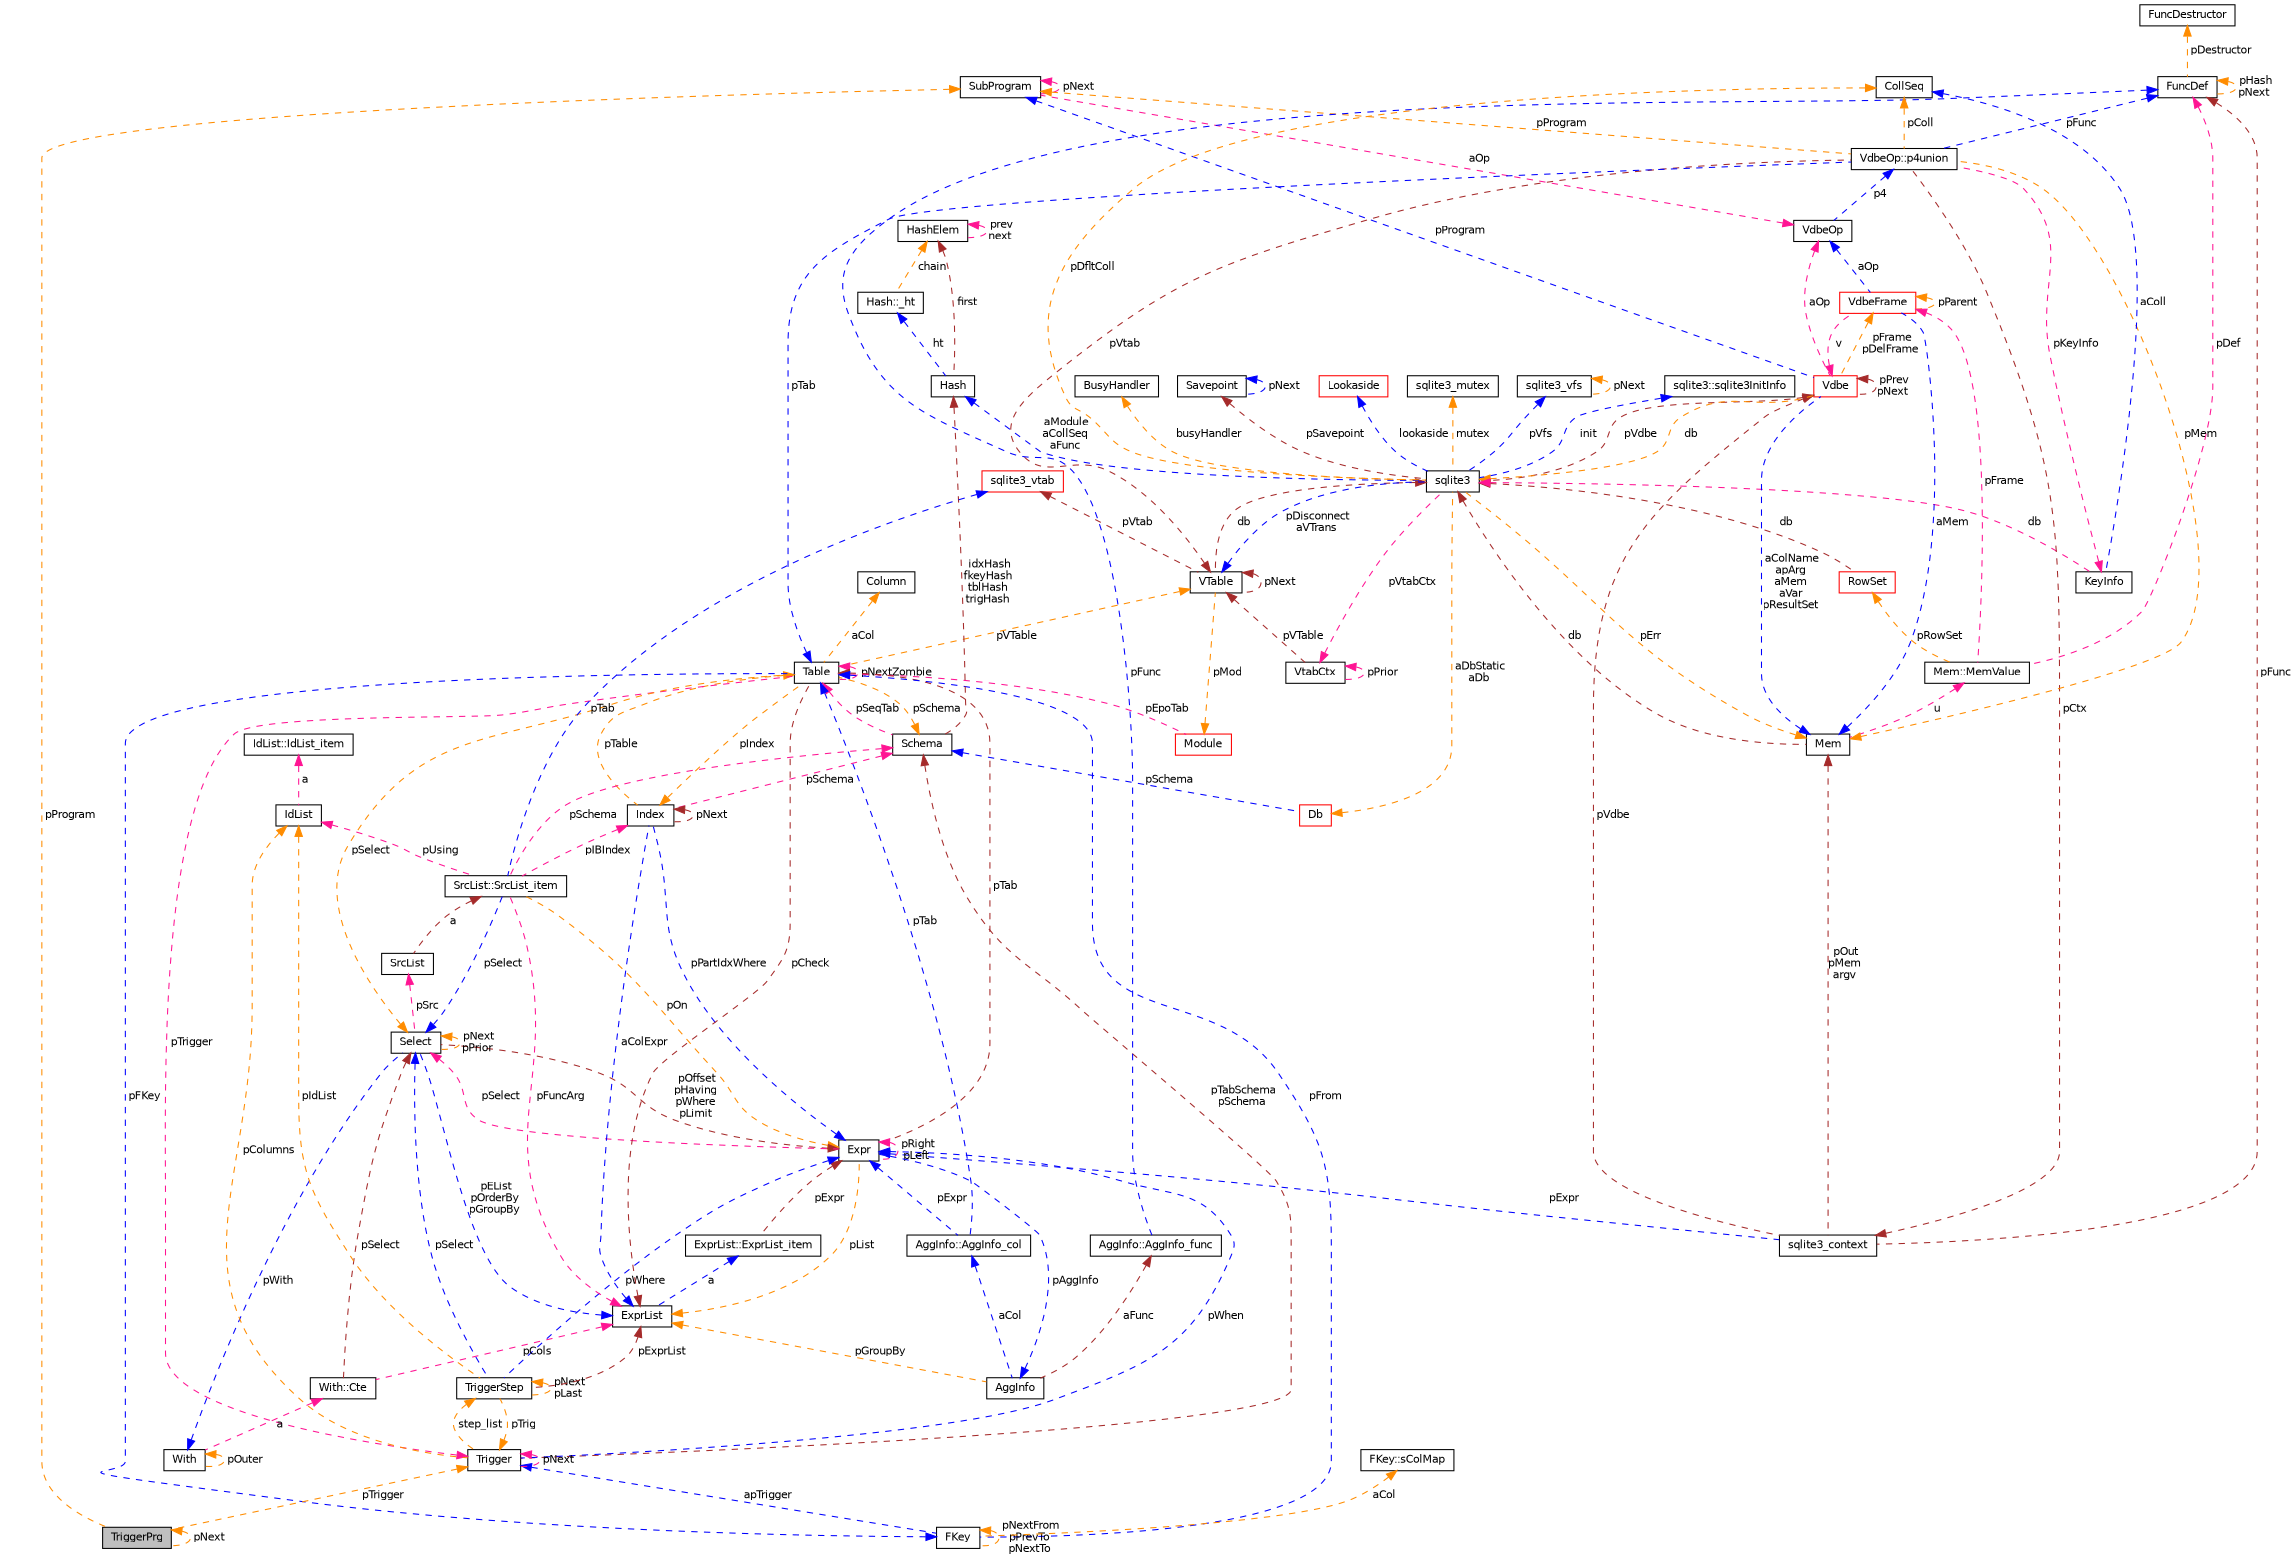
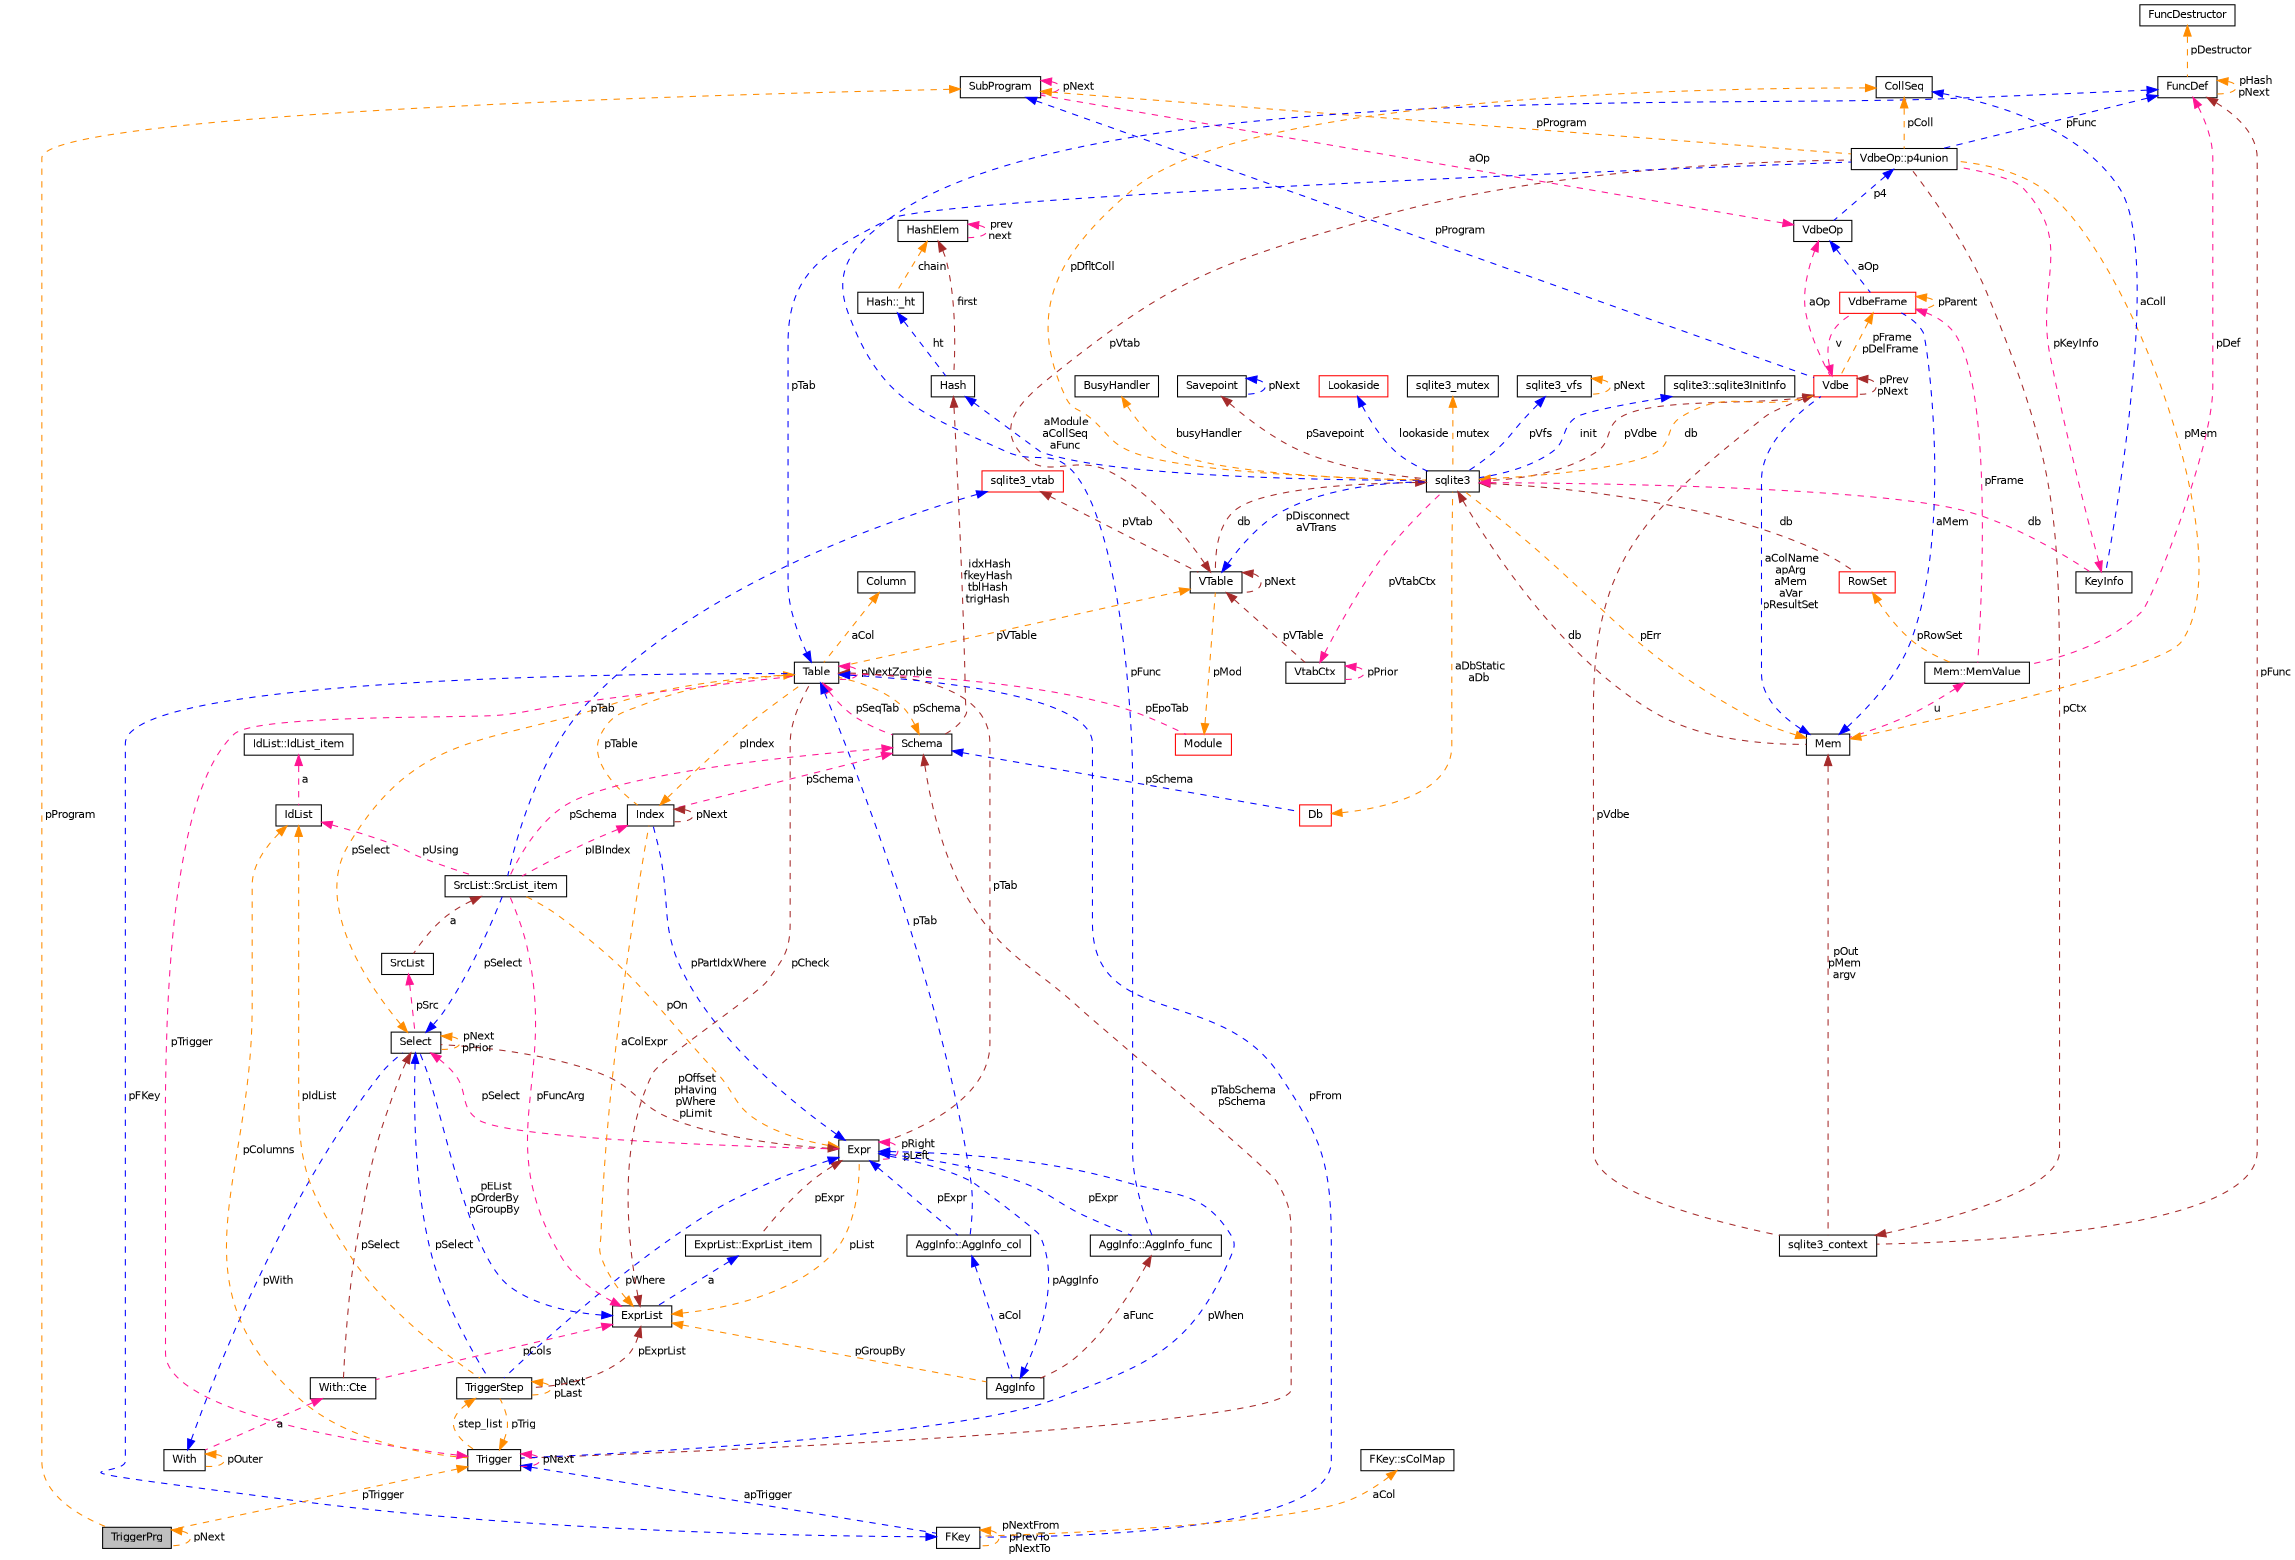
(614, 1064) -> (614, 1064)
(1313, 1190) -> (1016, 1180)
